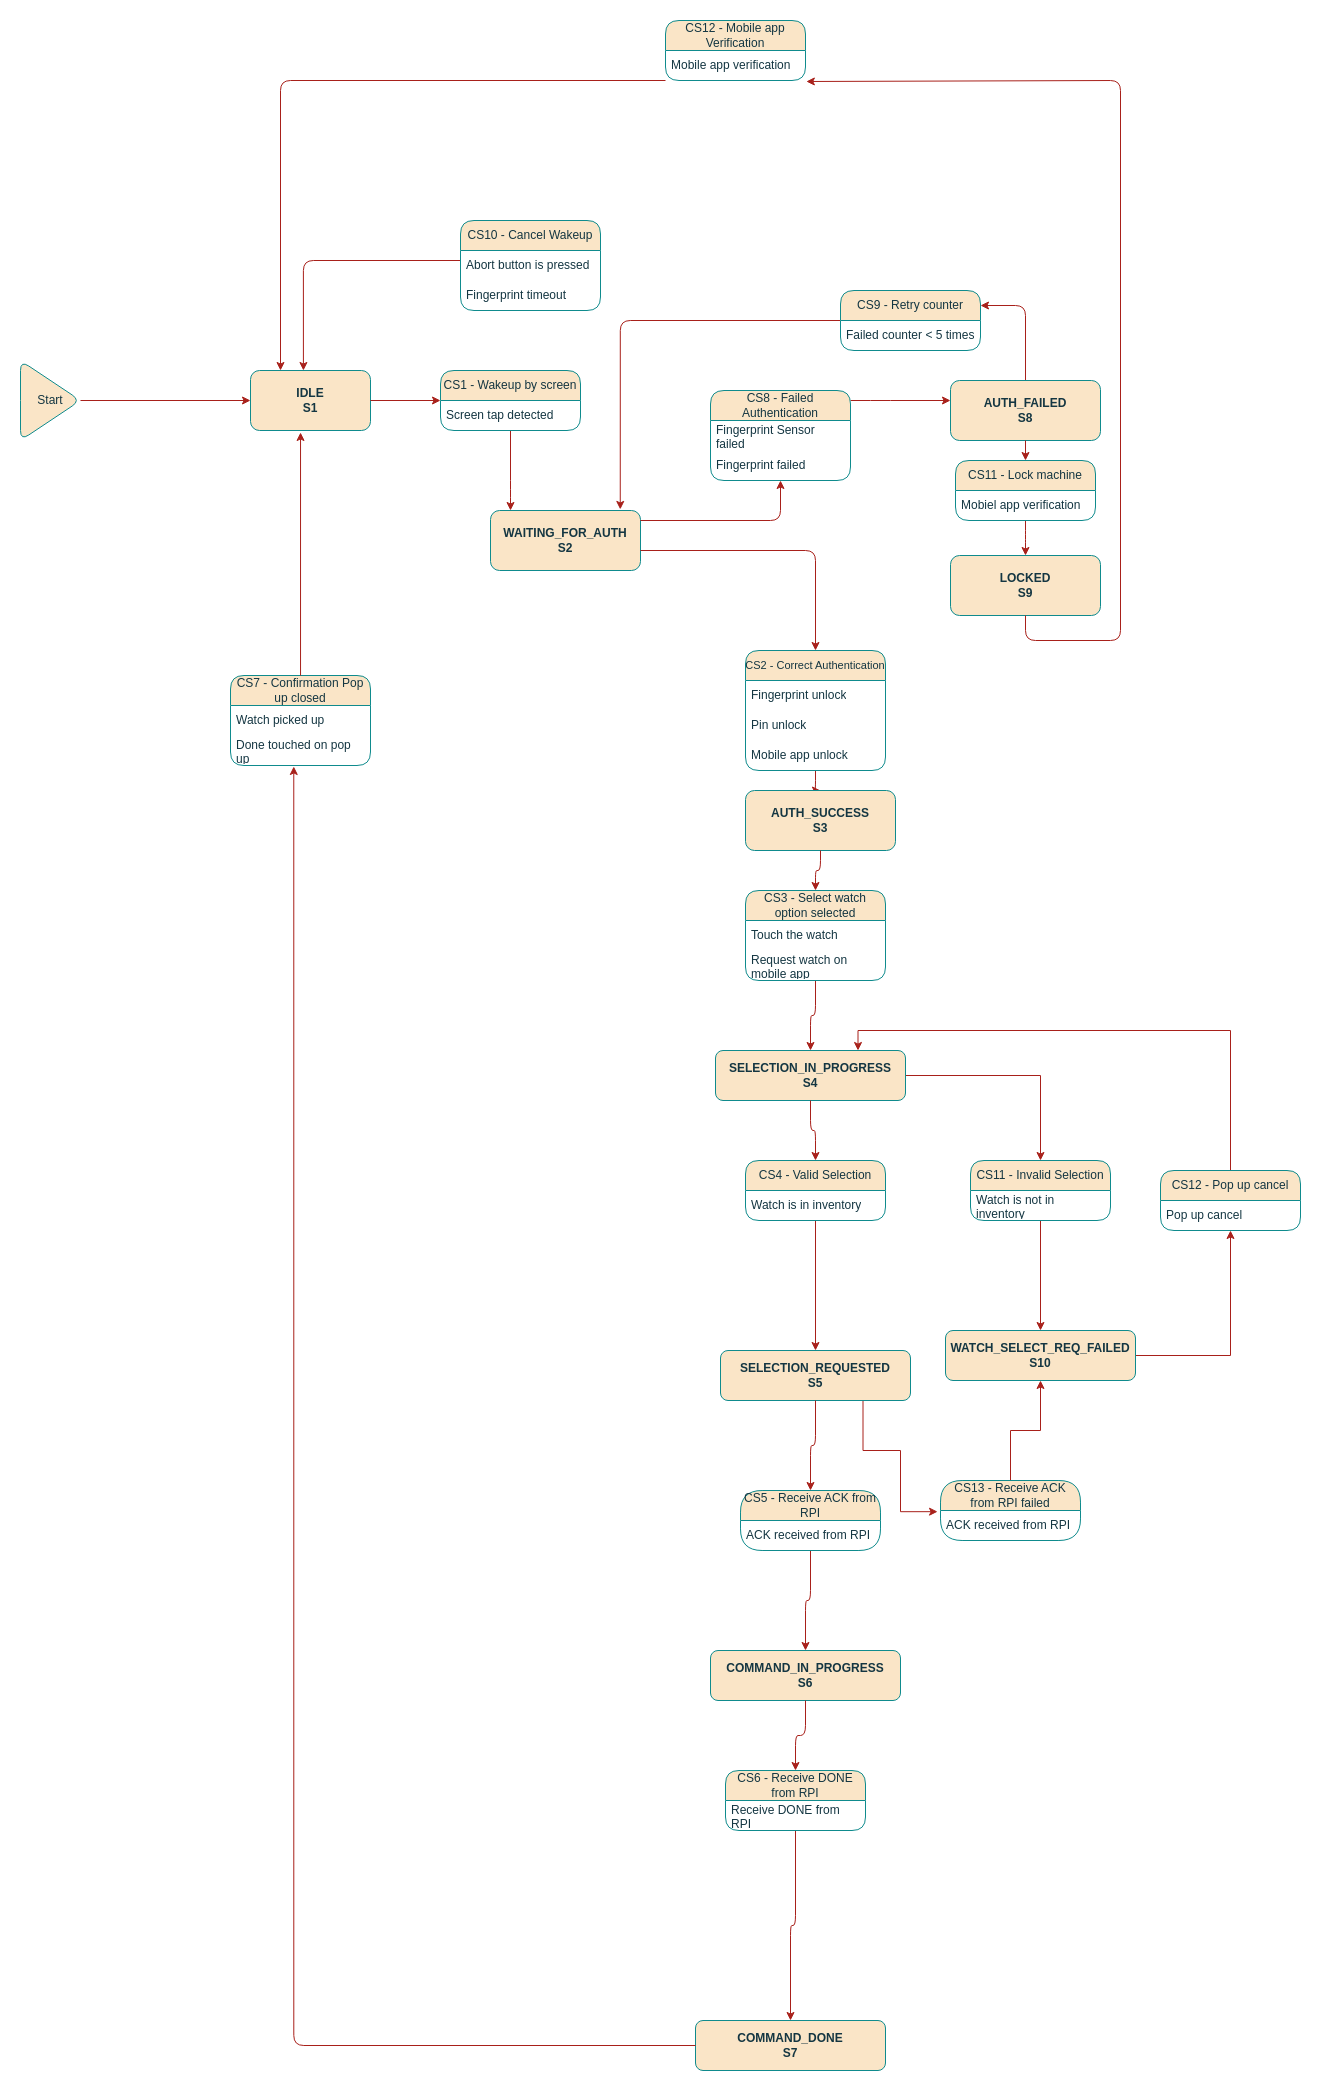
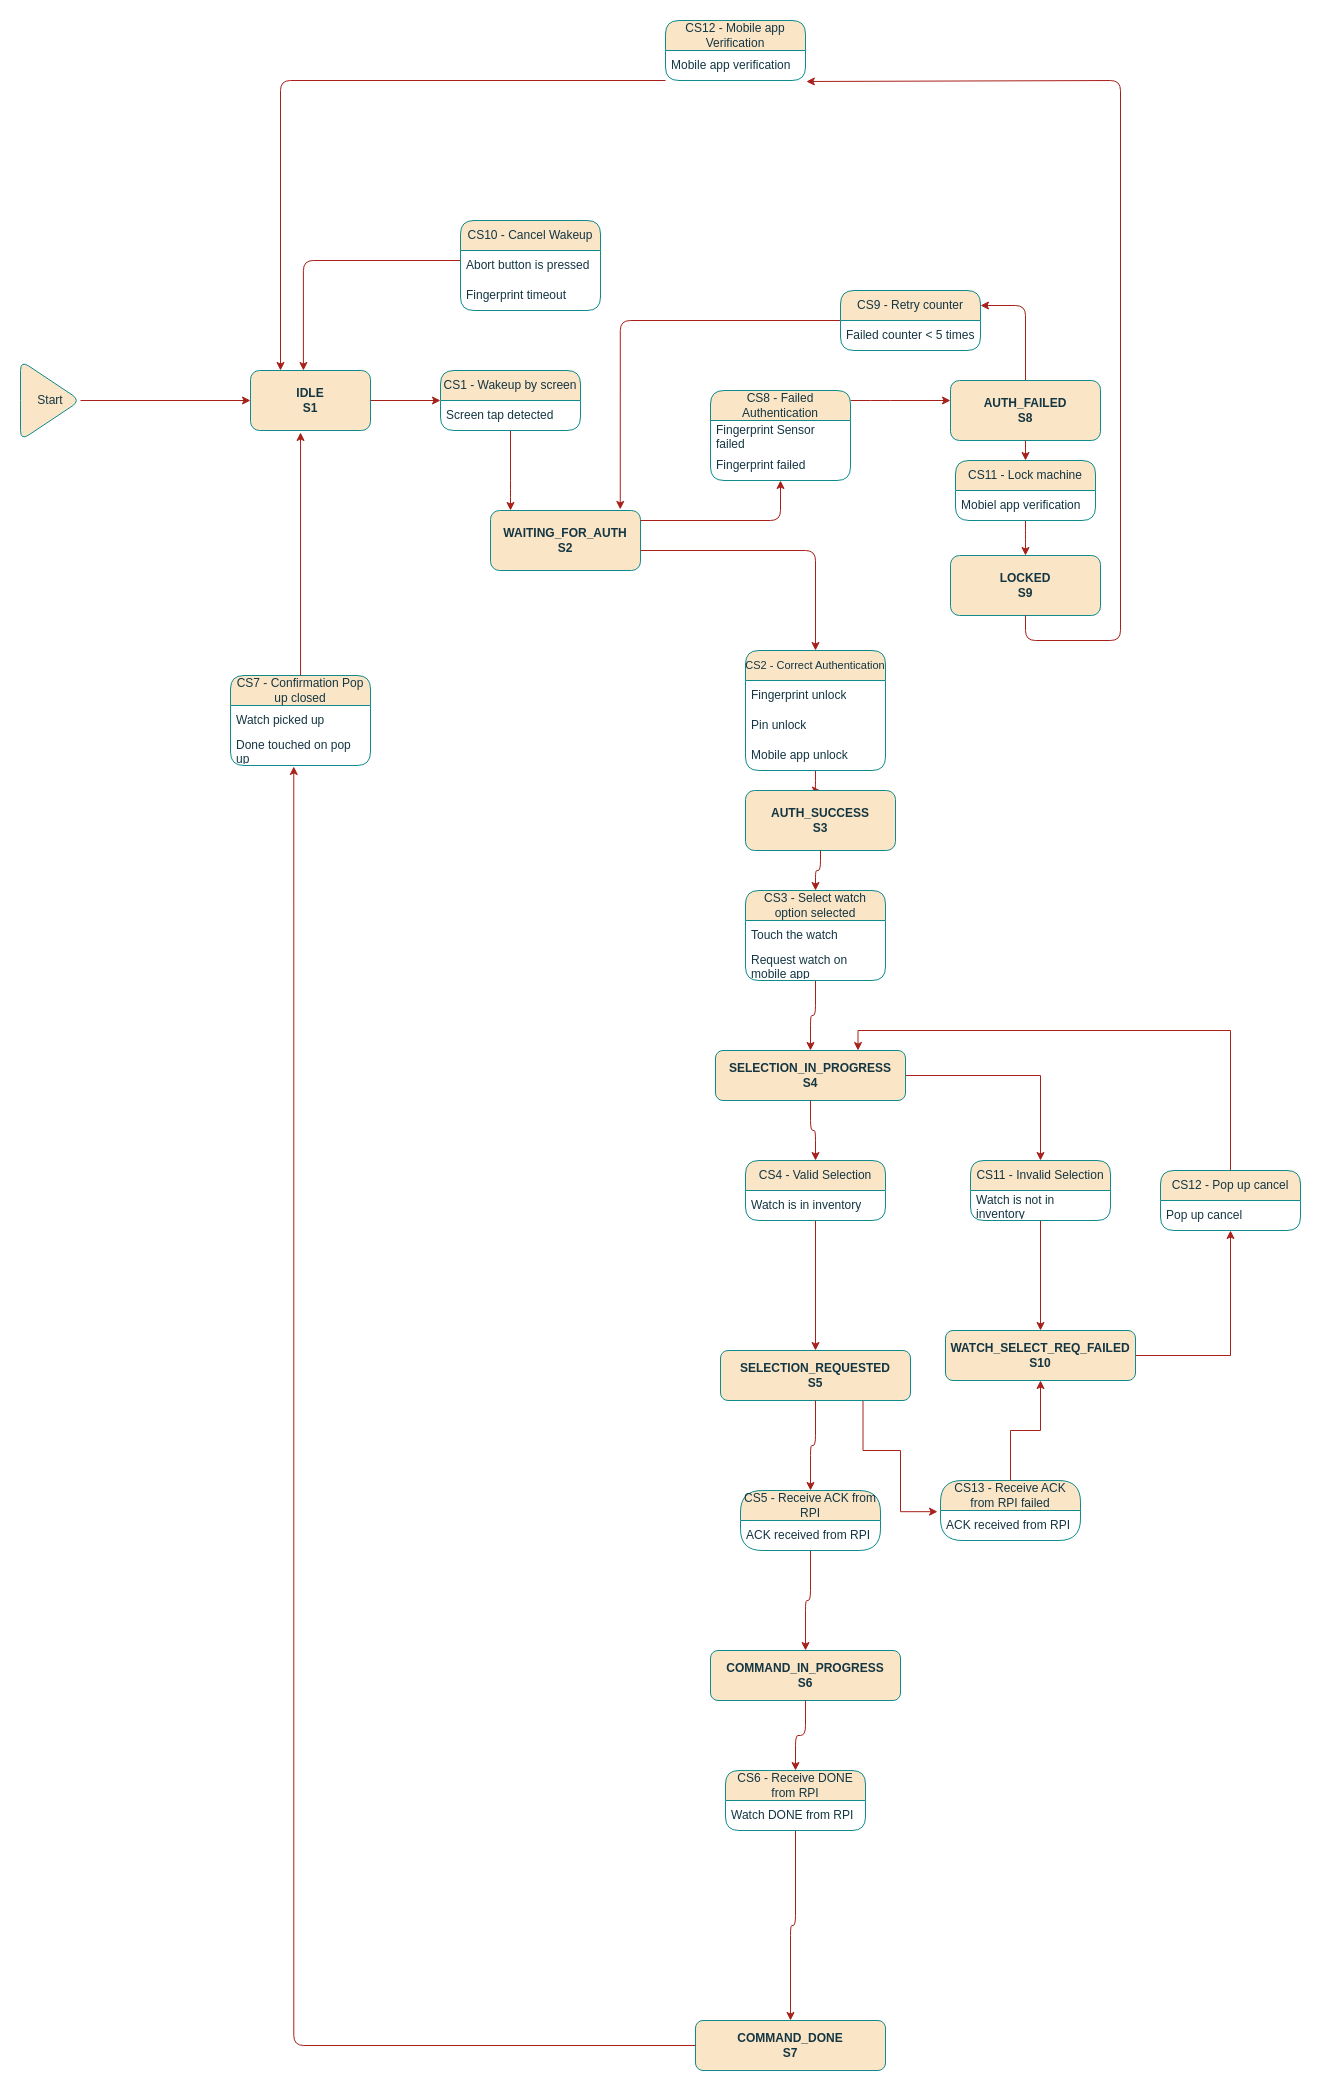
(796, 1816) -> (791, 1816)
